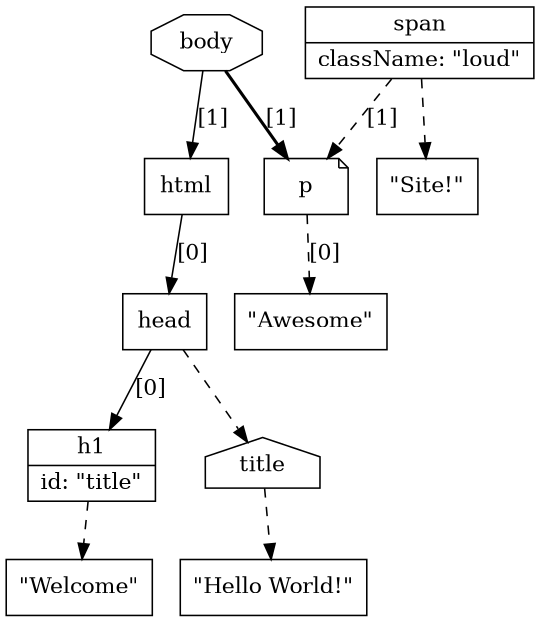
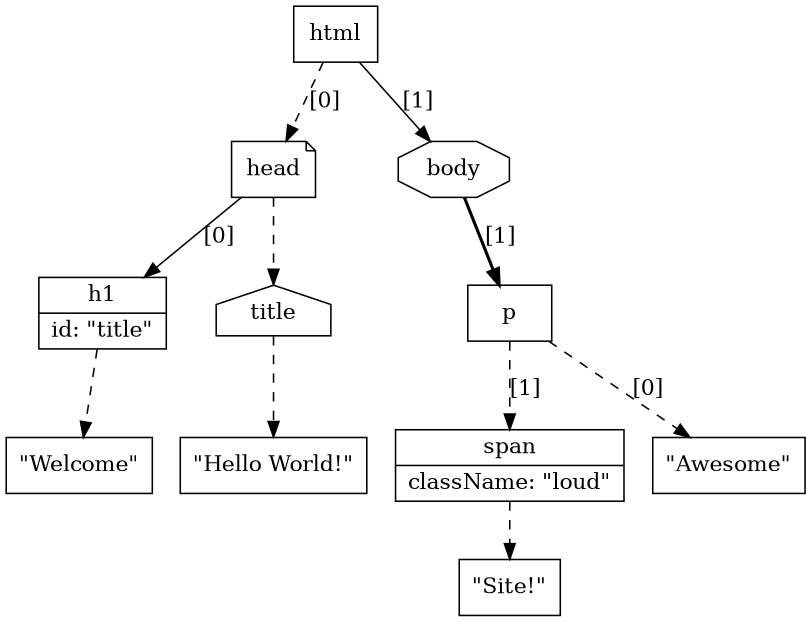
(198, 106) -> (390, 96)
(365, 113) -> (510, 377)
(306, 186) -> (510, 313)
(177, 246) -> (308, 95)
(165, 322) -> (274, 169)
